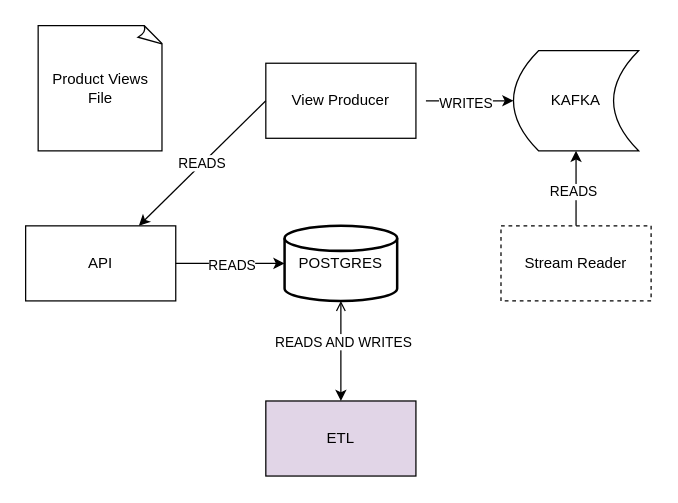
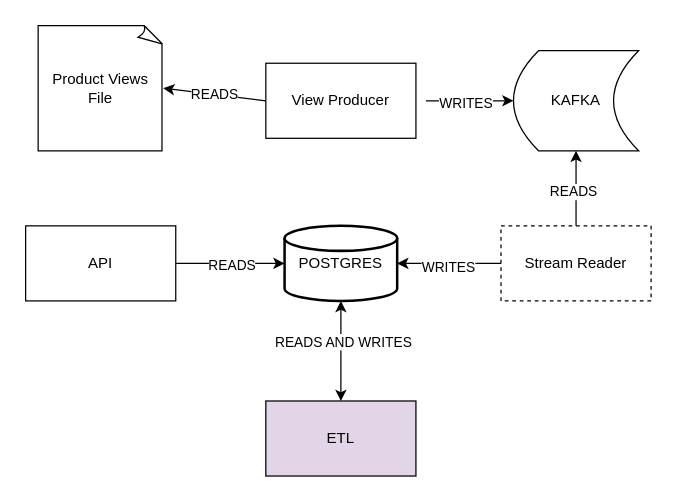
(205, 160) -> (219, 95)
none -> (453, 263)
(341, 308) -> (341, 311)
